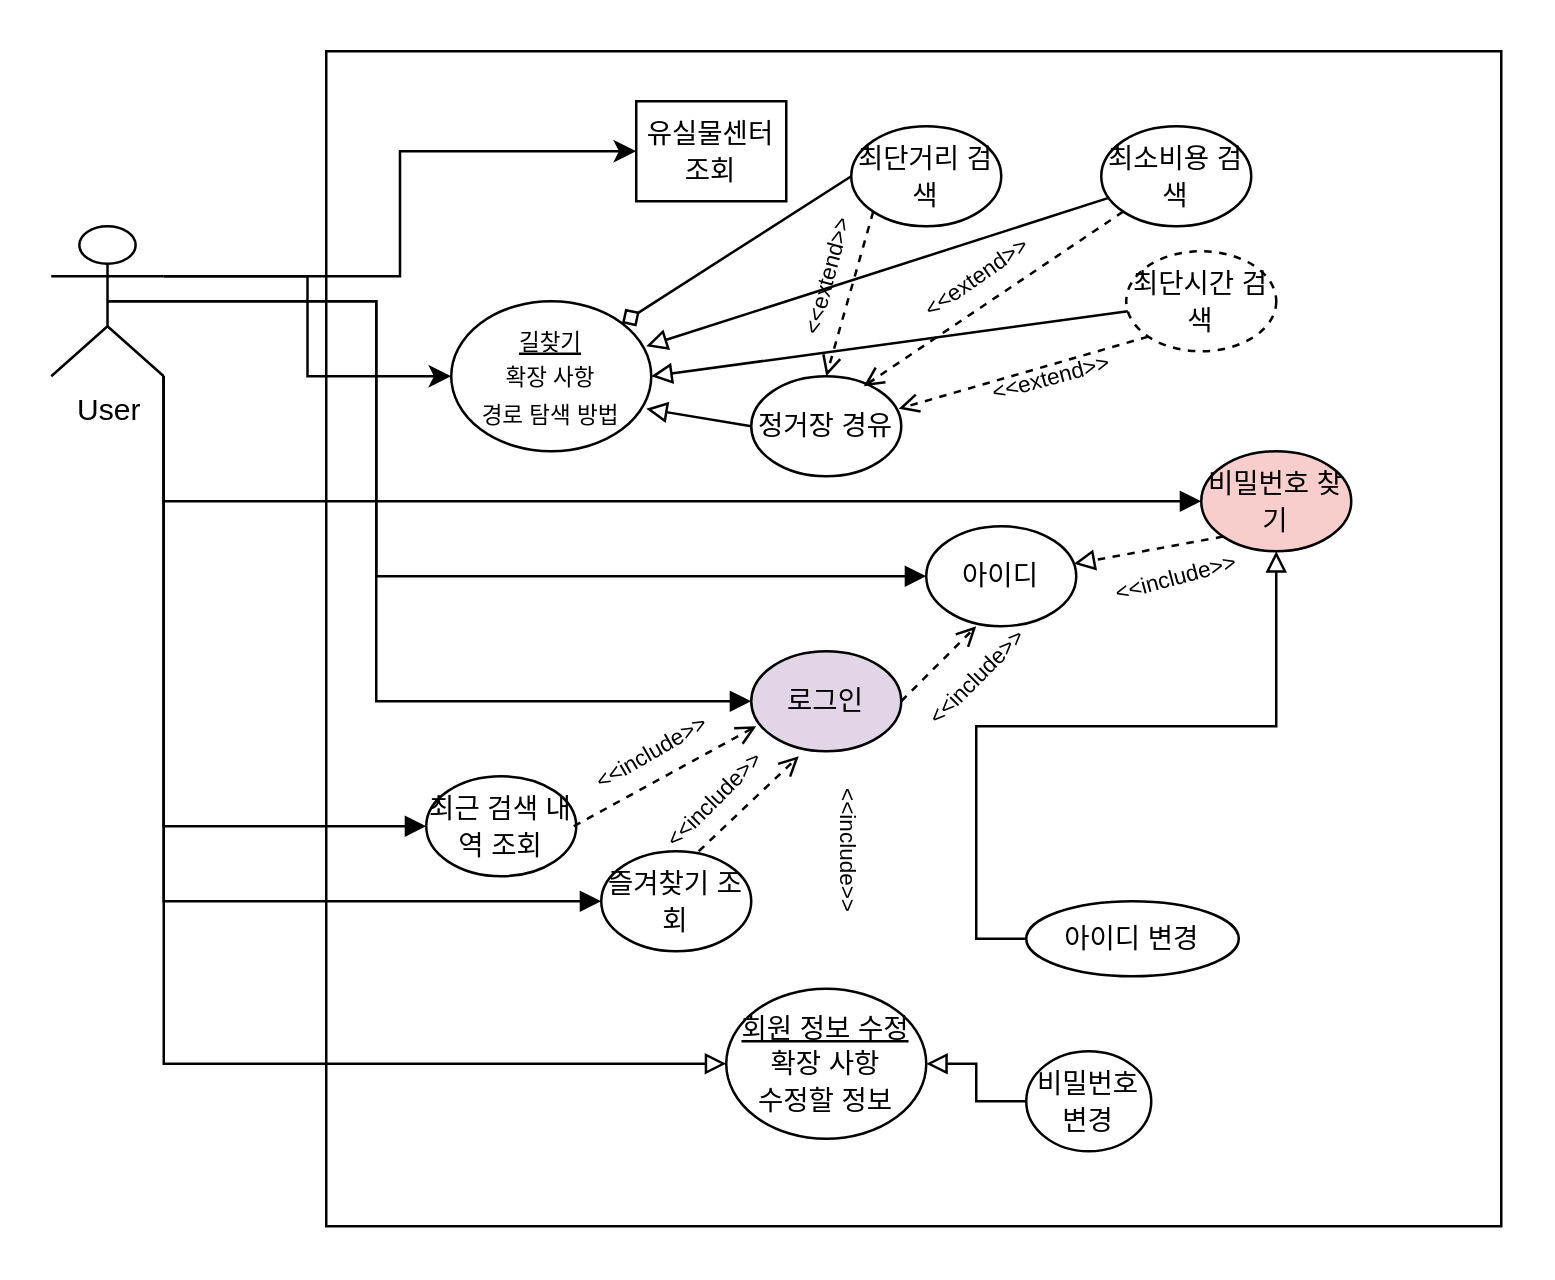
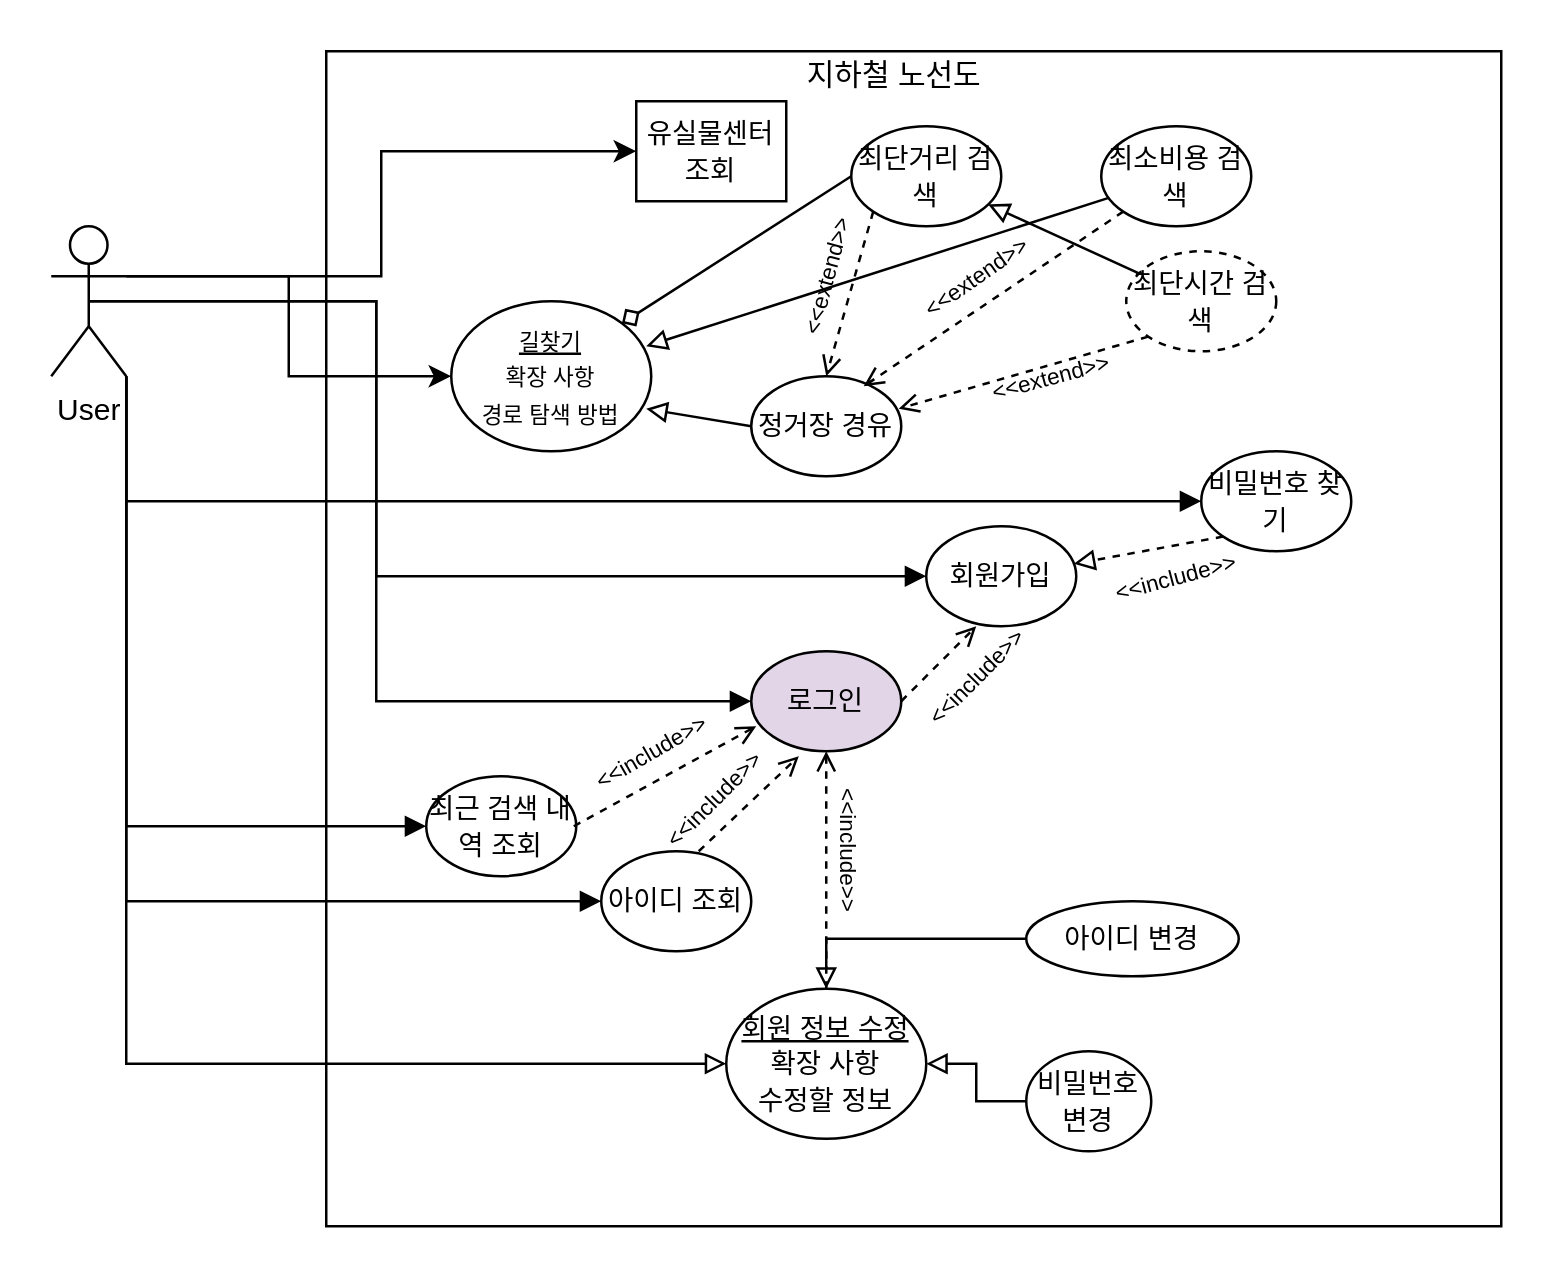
none -> (895, 76)
(108, 301) -> (89, 301)
(1035, 324) -> (1109, 260)
(1276, 501) -> (1276, 501)
(1001, 576) -> (1001, 576)
(1097, 726) -> (903, 939)
none -> (826, 844)
(676, 901) -> (676, 901)
